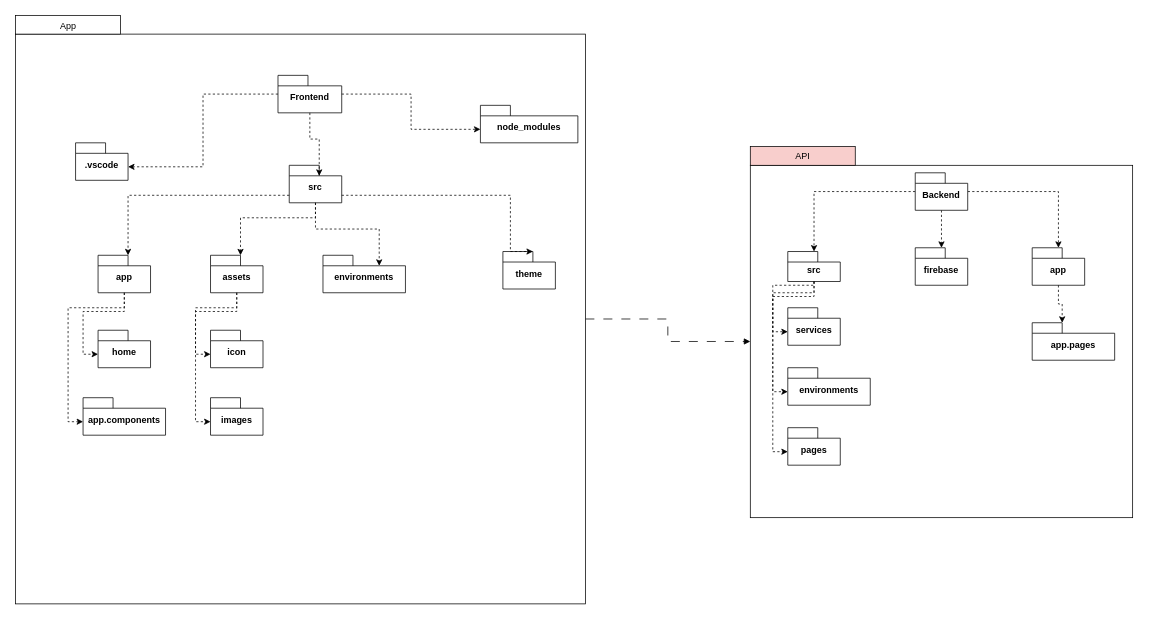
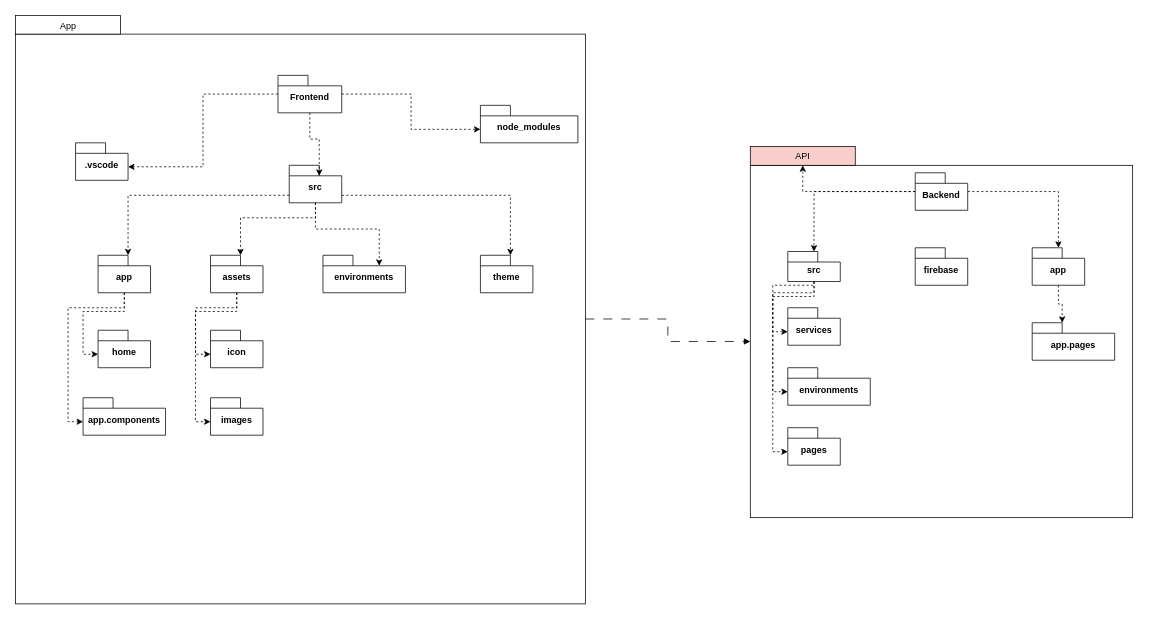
(942, 227) -> (803, 185)
(529, 270) -> (507, 274)
